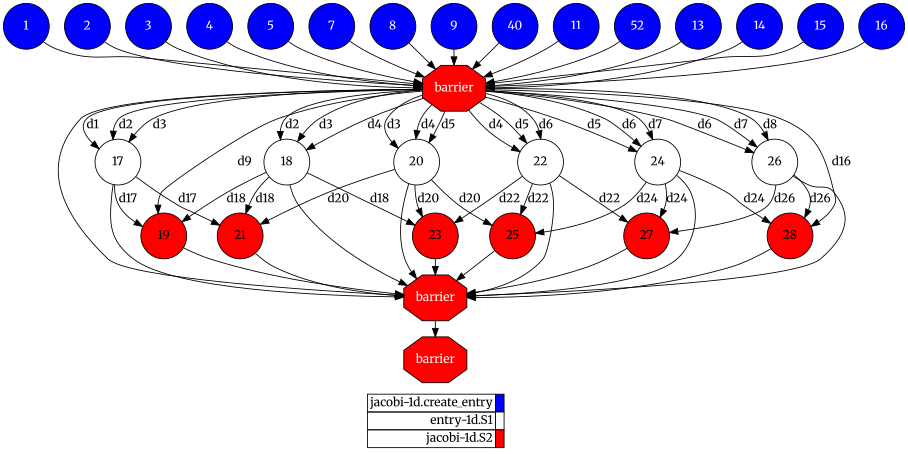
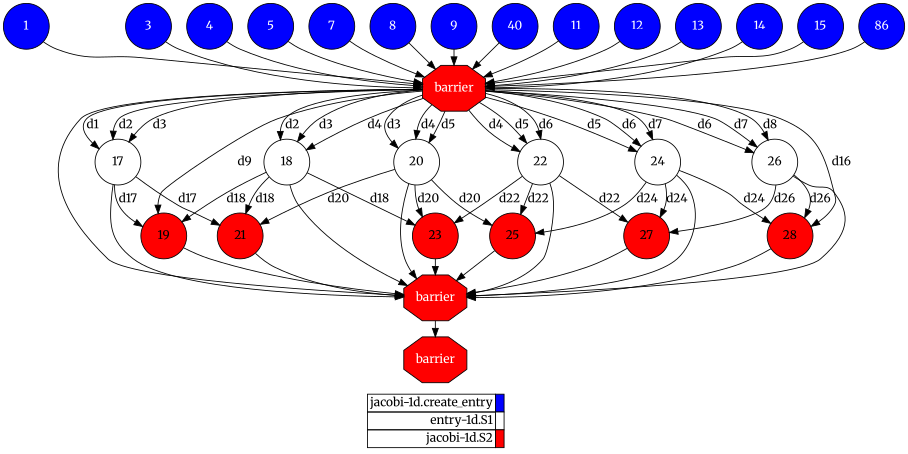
(87, 26) -> none
(637, 26) -> (637, 26)
(882, 26) -> (882, 26)
